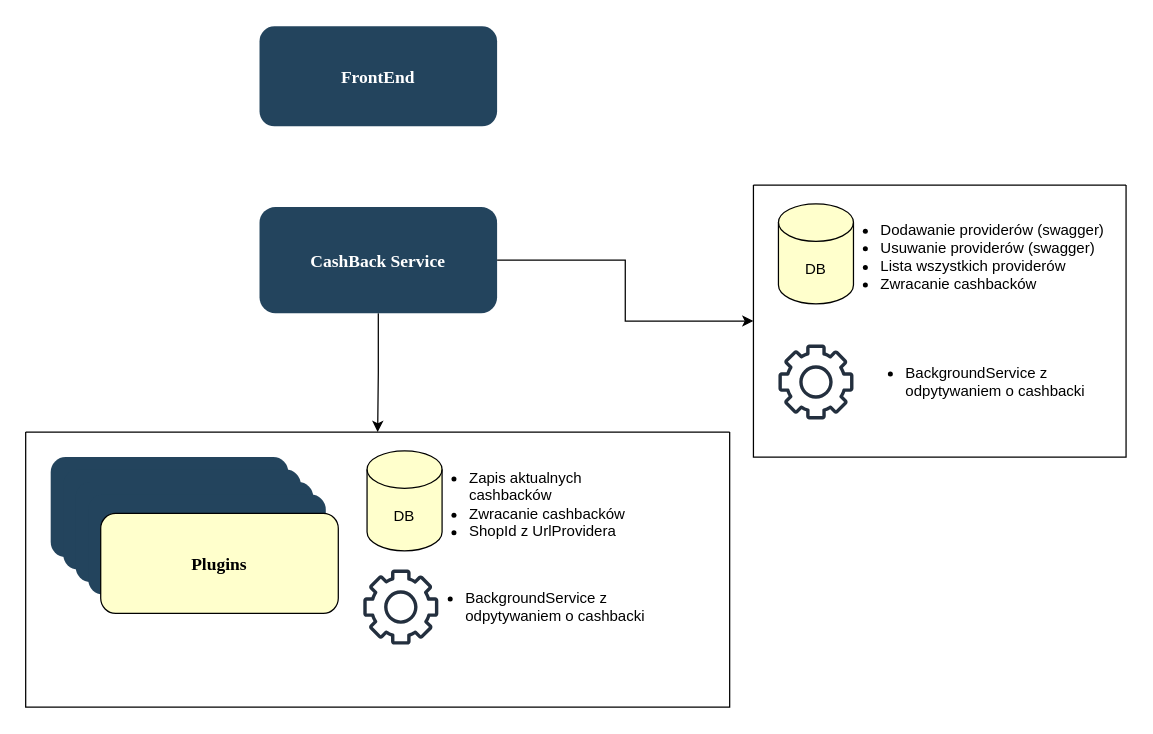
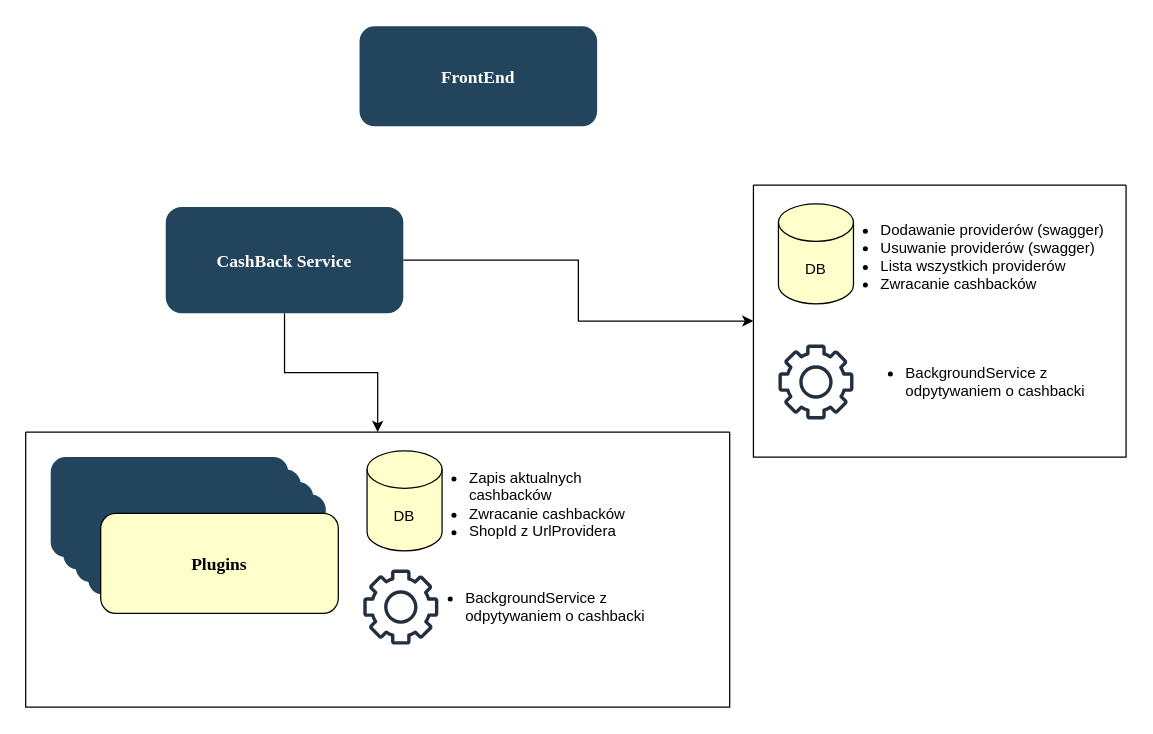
(378, 76) -> (478, 76)
(378, 260) -> (284, 260)
